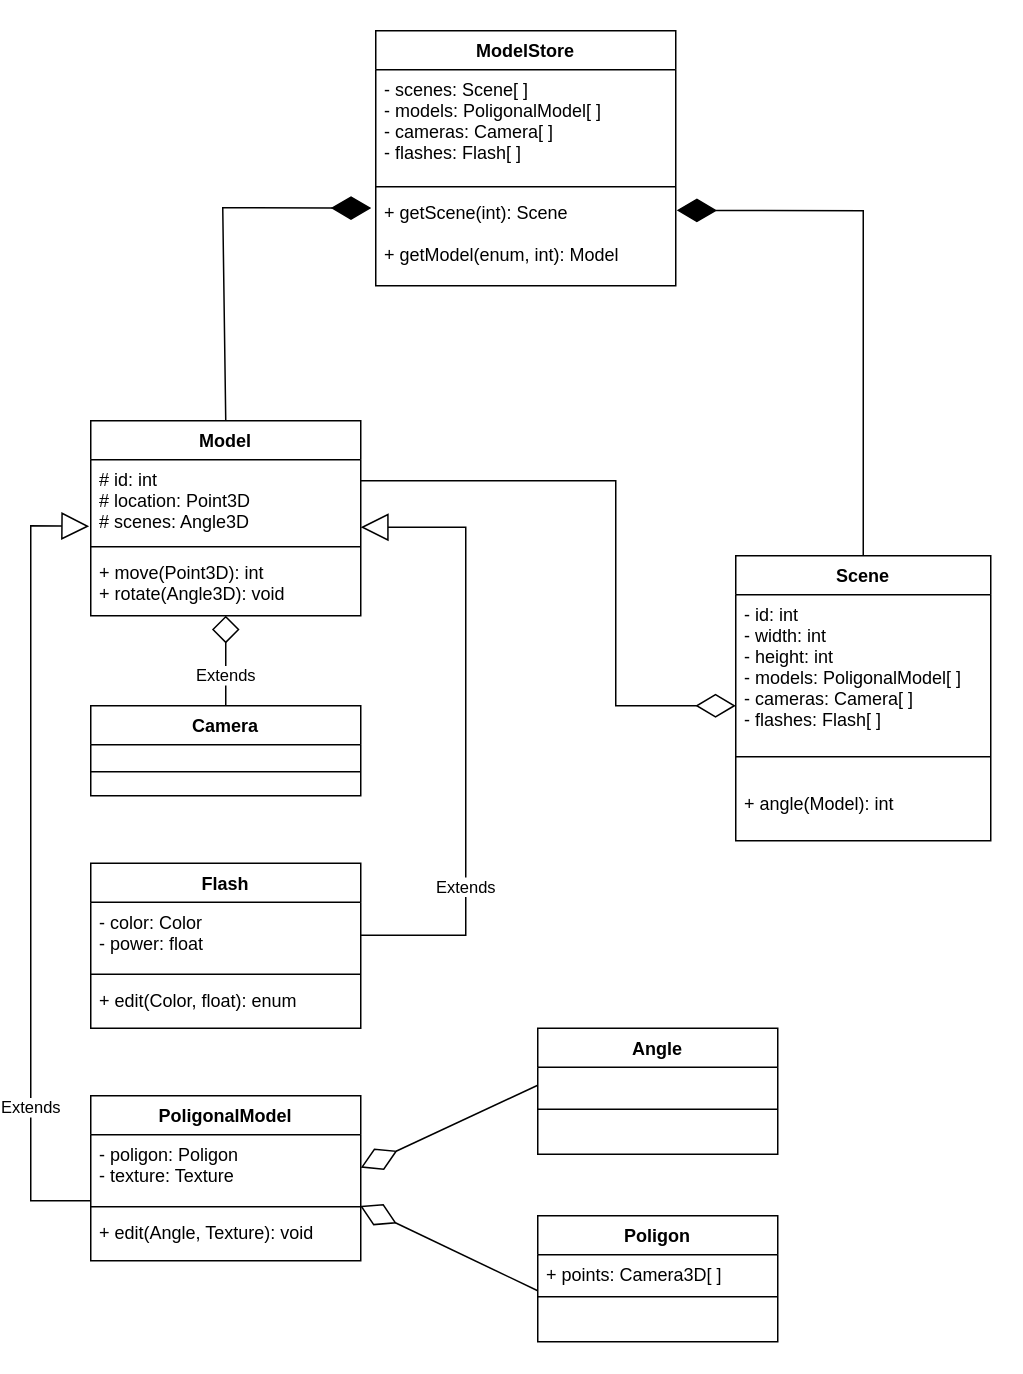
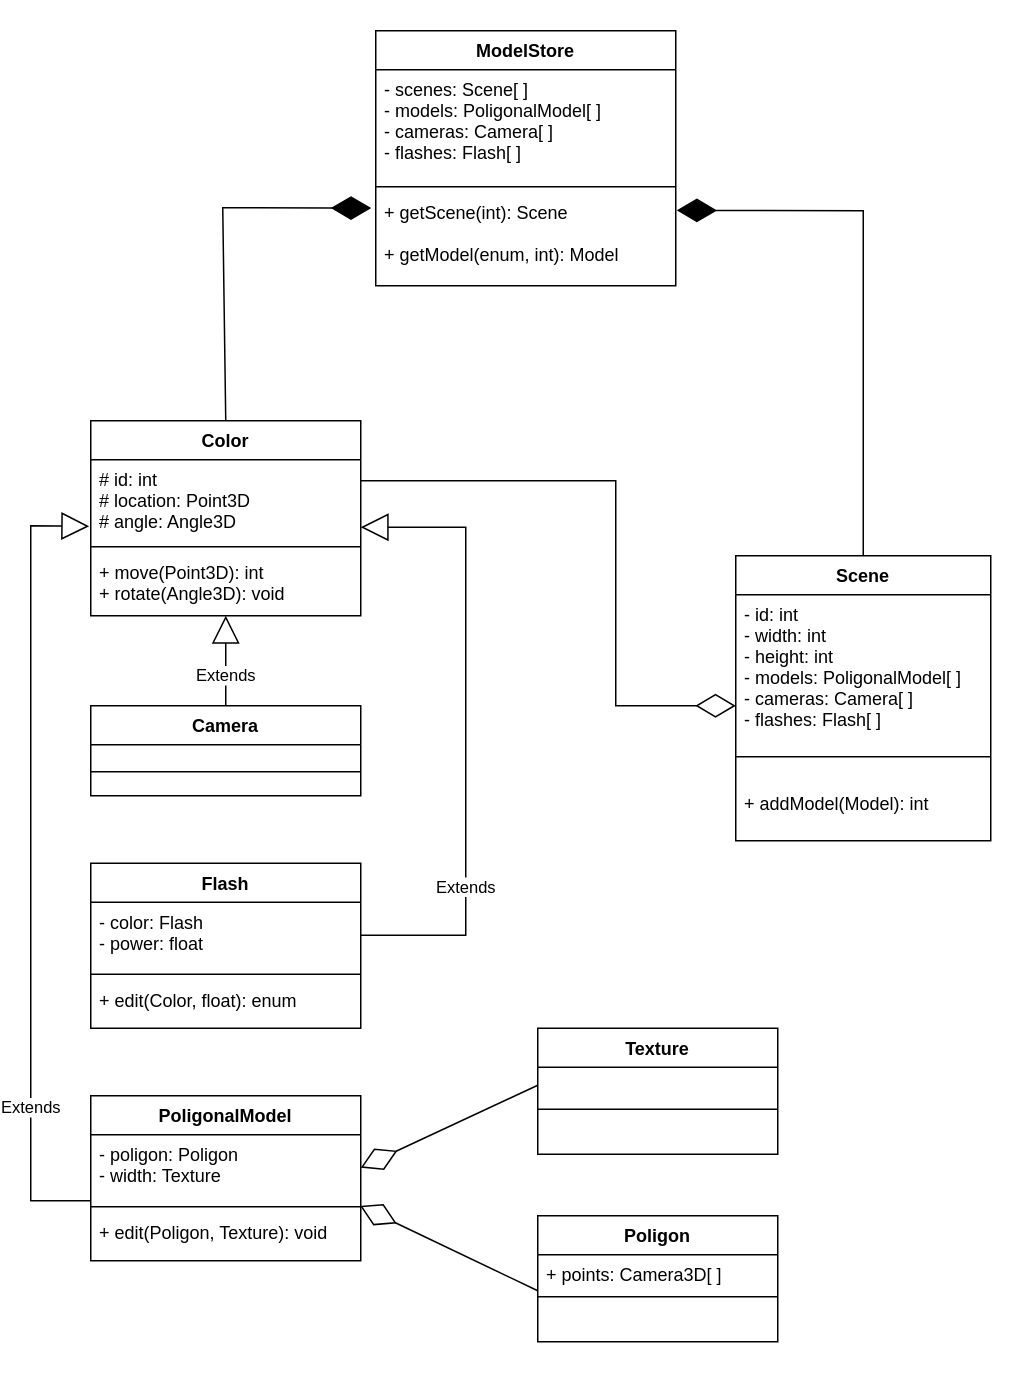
(225, 441) -> (225, 441)
(133, 480) -> (133, 480)
(226, 644) -> (226, 644)
(826, 804) -> (841, 804)
(158, 923) -> (158, 923)
(657, 1049) -> (657, 1049)
(173, 1155) -> (173, 1155)
(221, 1233) -> (229, 1233)
